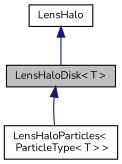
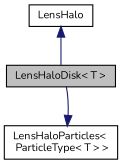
(54, 112) -> (68, 101)
